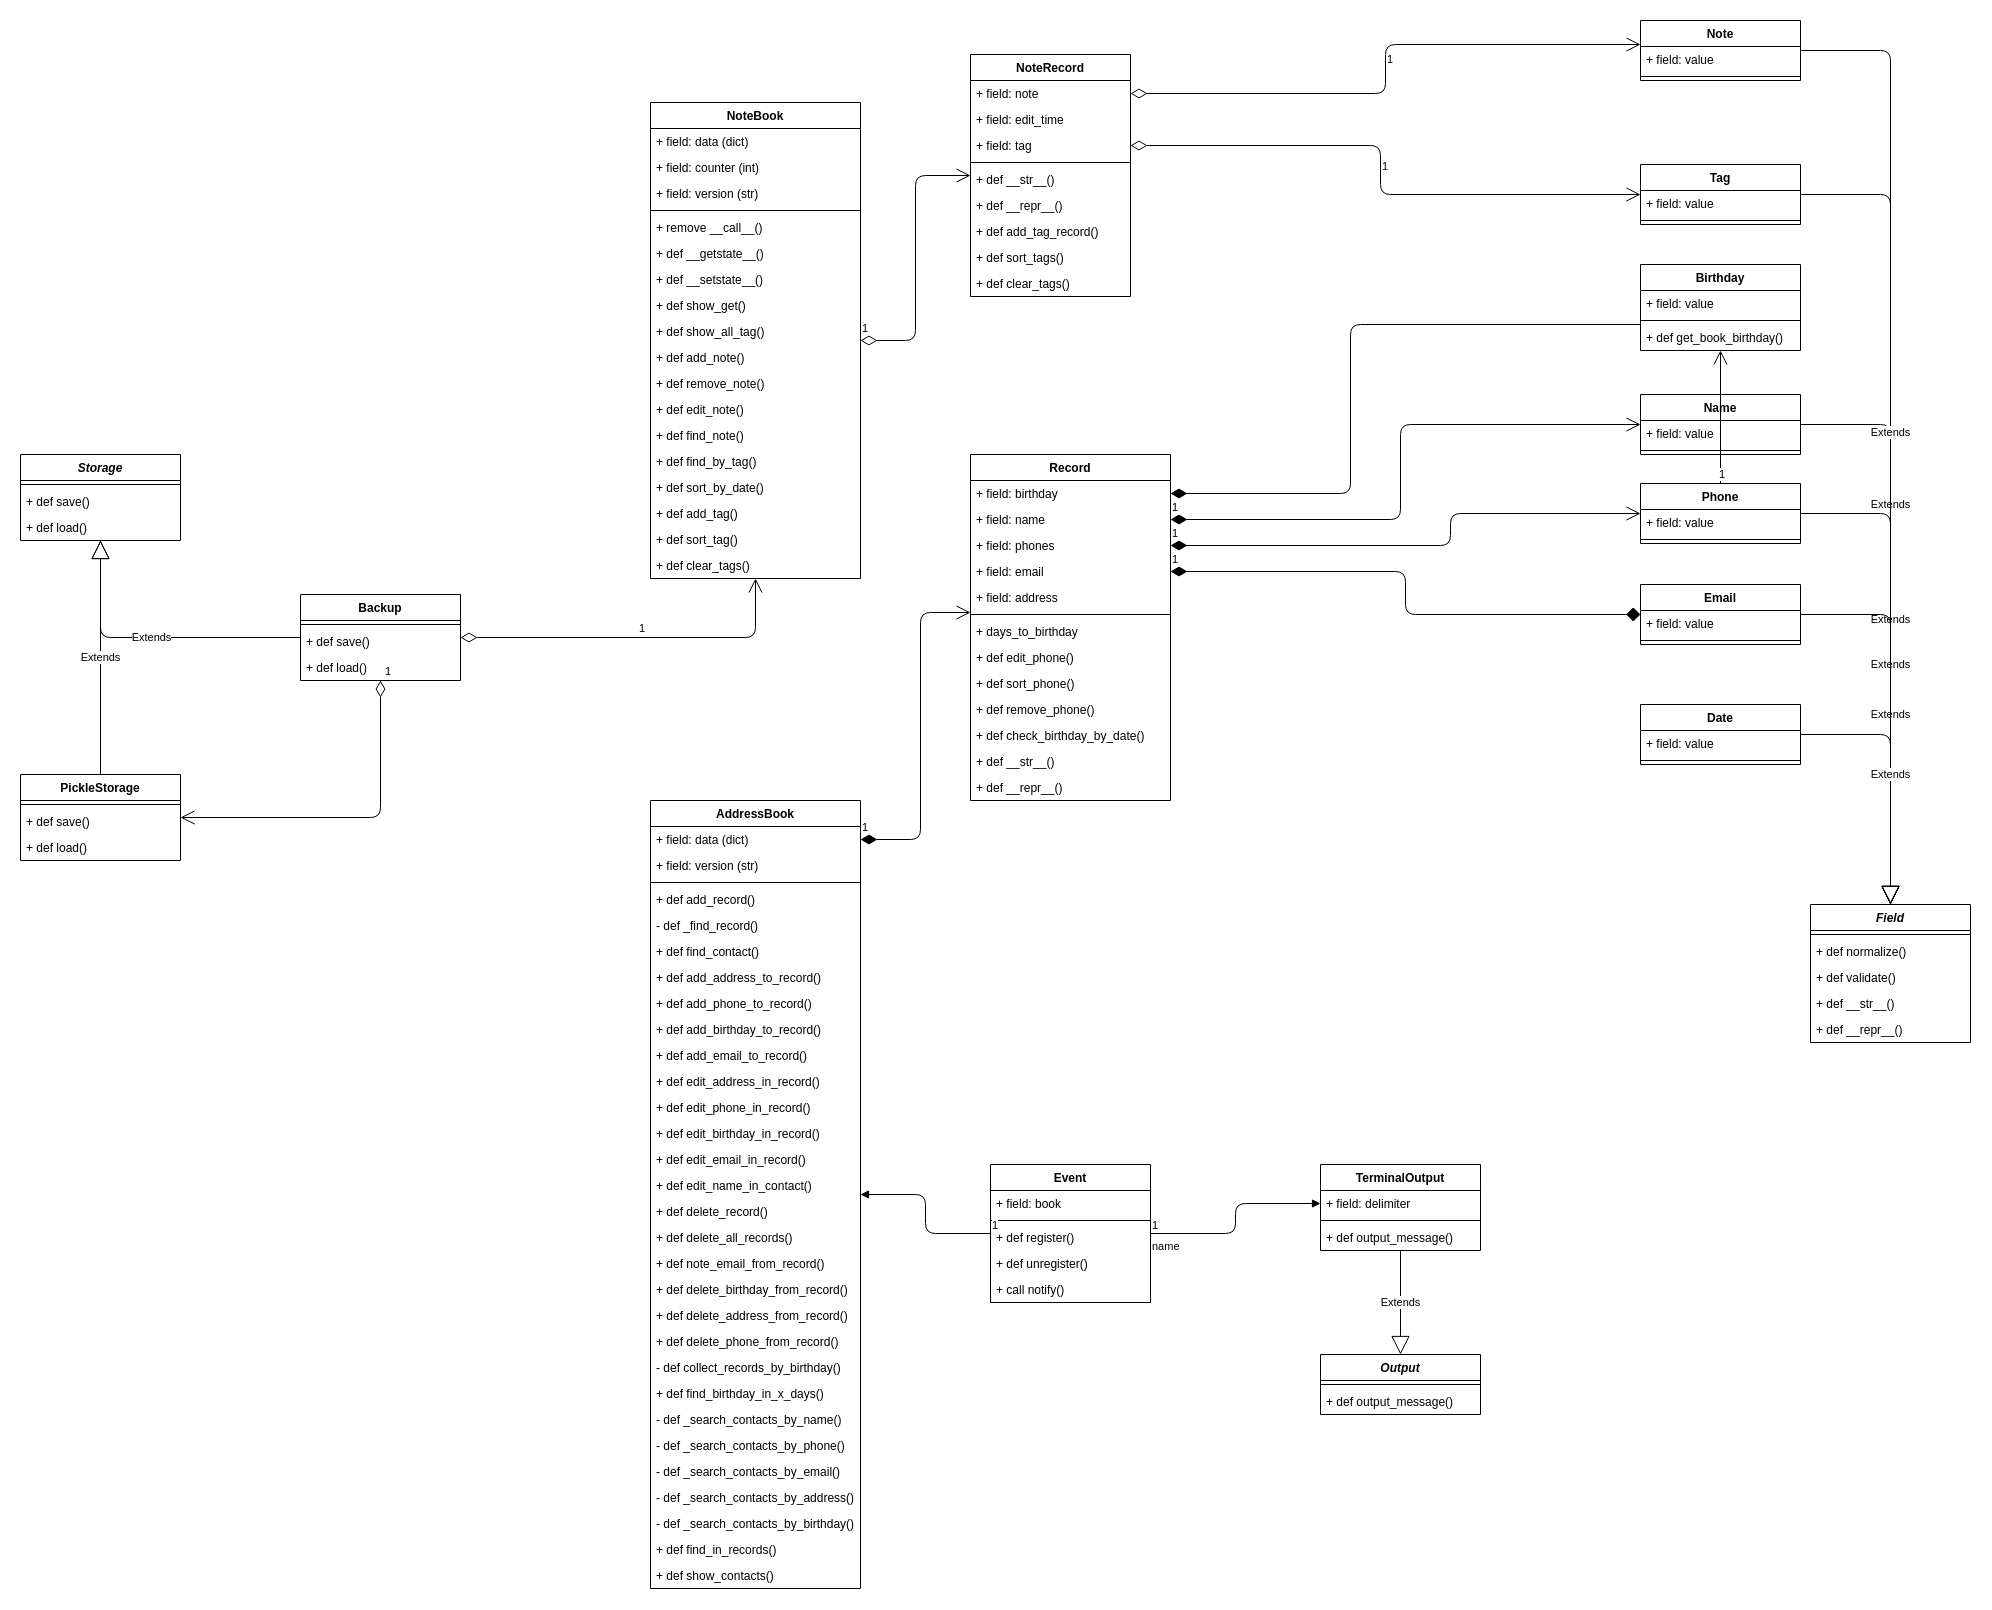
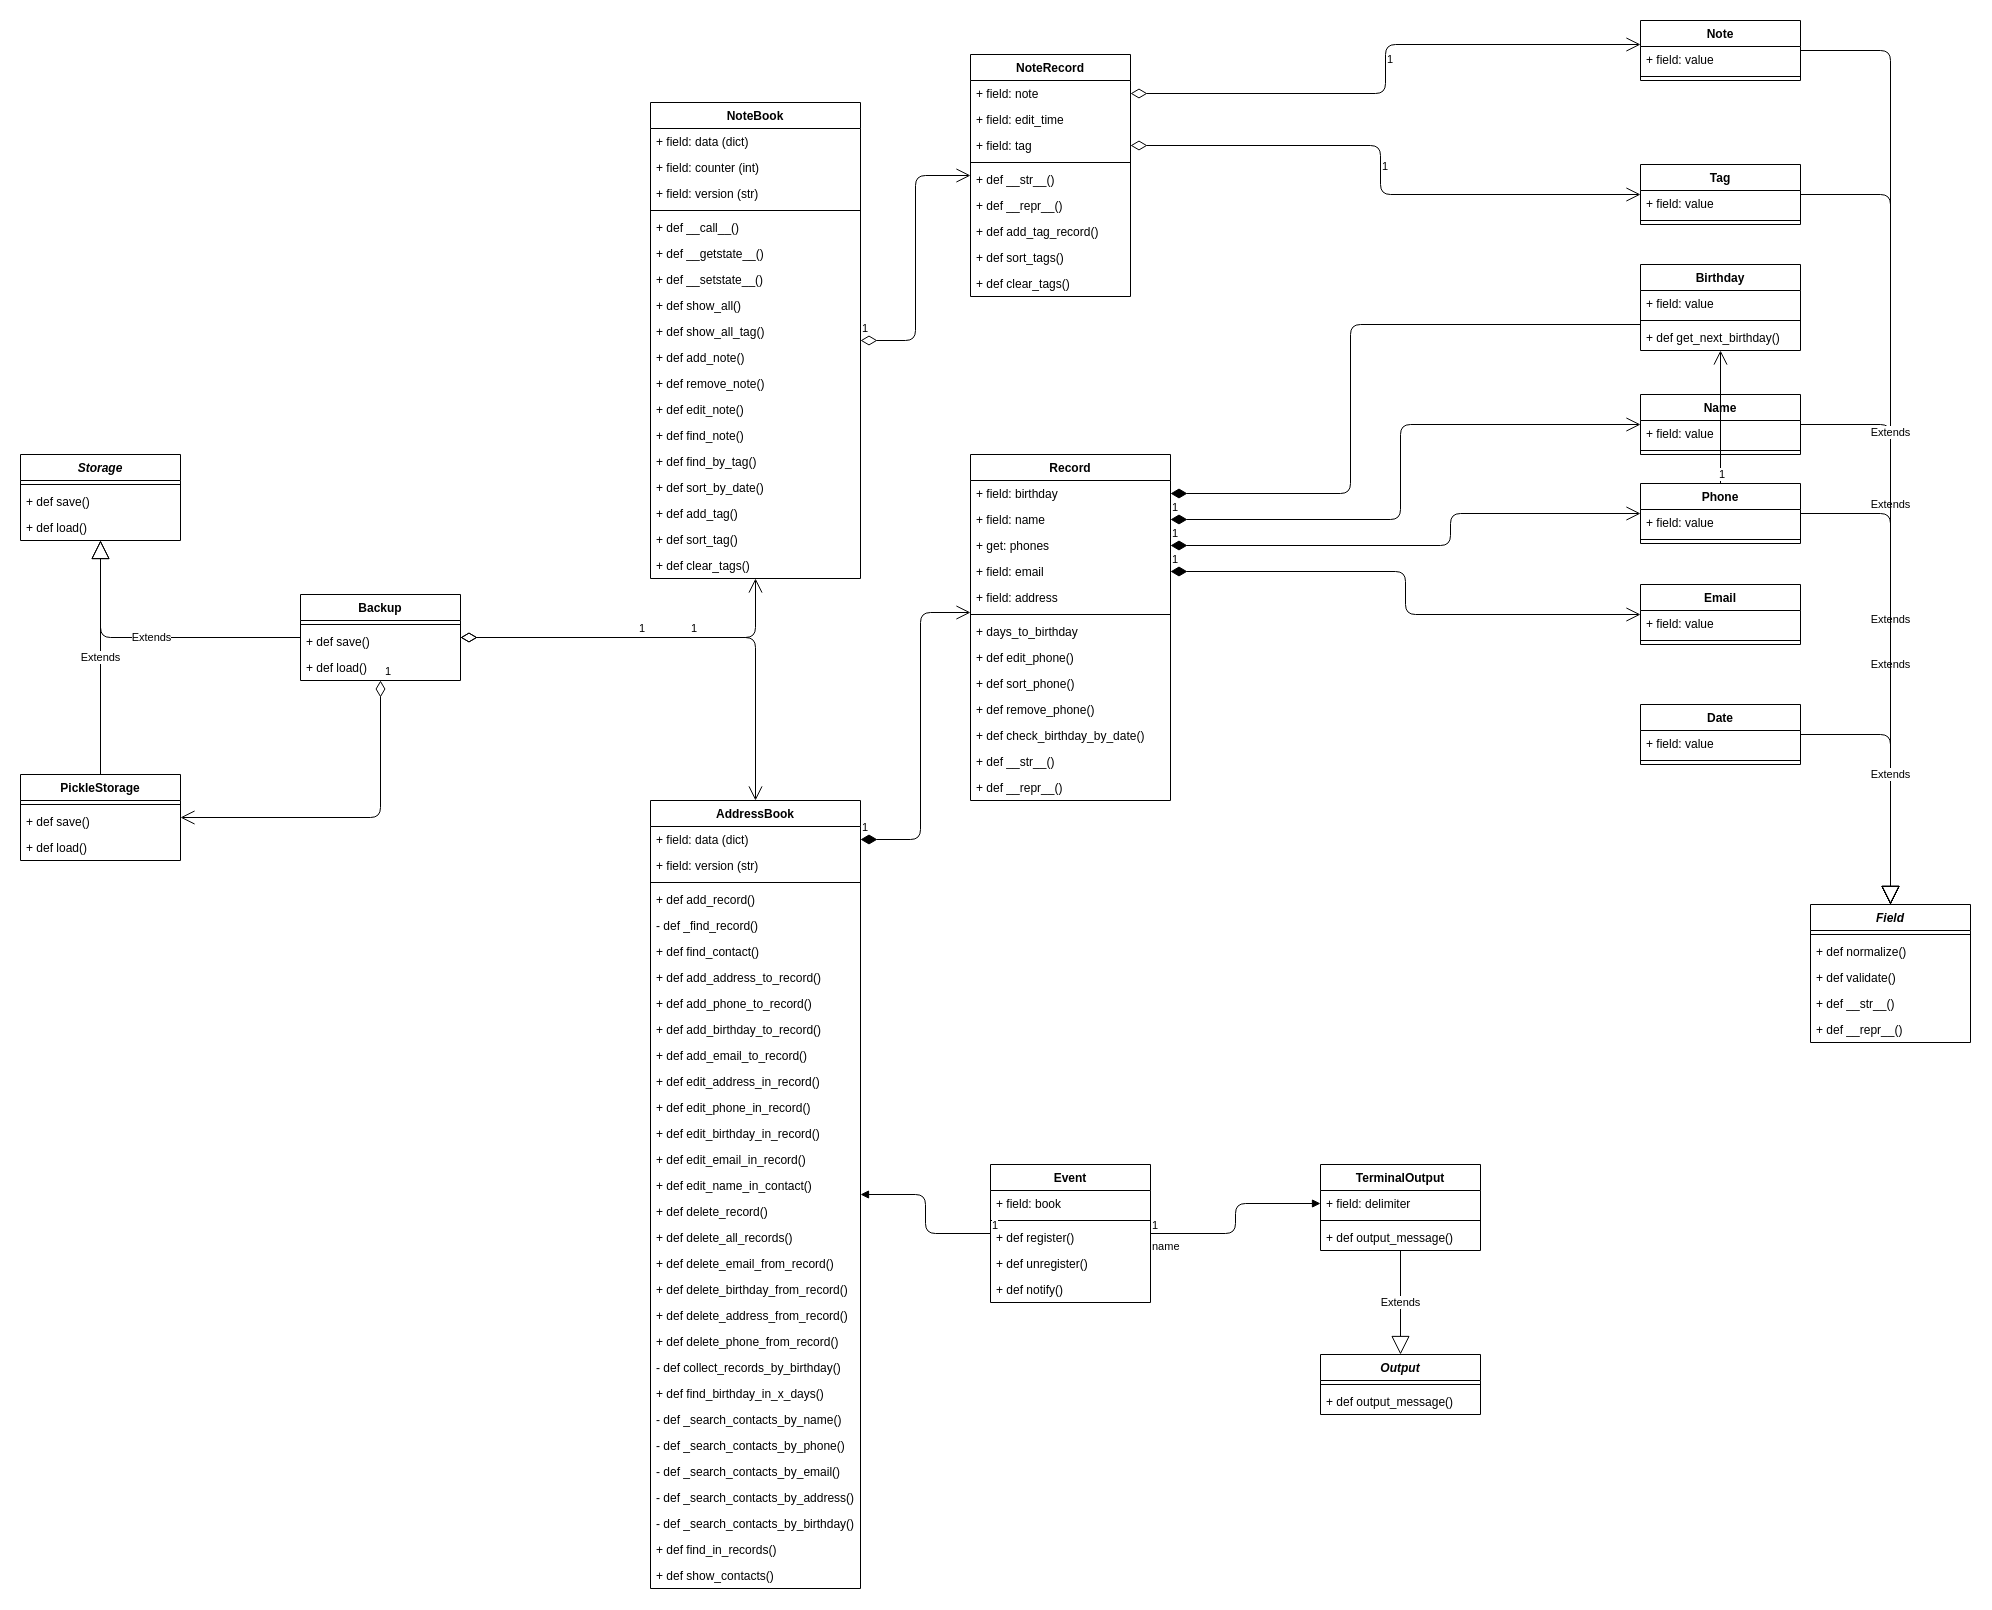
(714, 228) -> (704, 228)
(707, 306) -> (704, 306)
(1725, 338) -> (1725, 338)
(1019, 546) -> (1015, 546)
(1626, 615) -> (1631, 615)
(1844, 615) -> none
none -> (756, 719)
(751, 1264) -> (756, 1264)
(1039, 1290) -> (1038, 1290)
